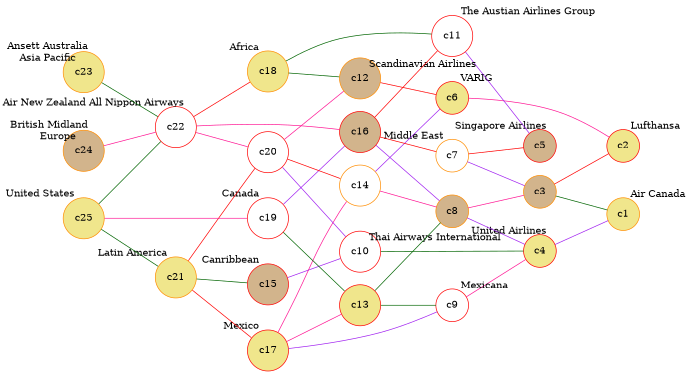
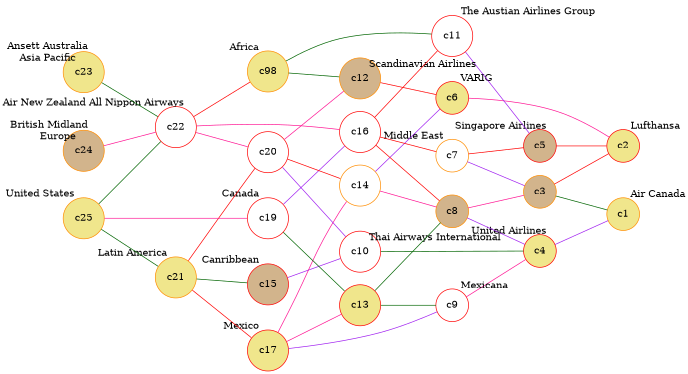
(268, 71) -> (268, 71)
(360, 132) -> (360, 132)
none -> (581, 146)
(408, 173) -> (408, 173)
